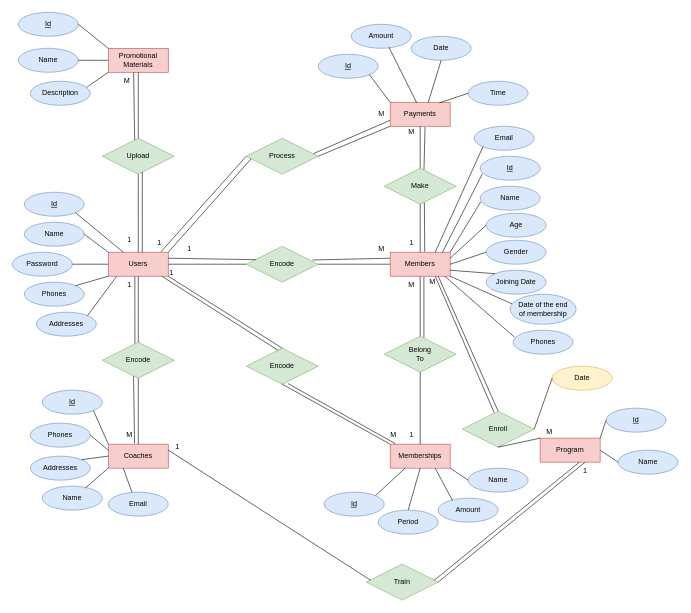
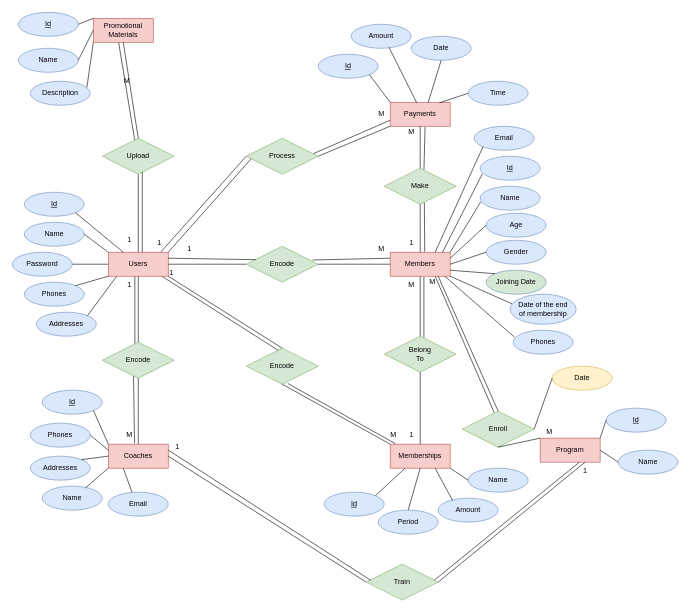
(138, 60) -> (123, 30)
(516, 282) -> (516, 282)
none -> (267, 519)
